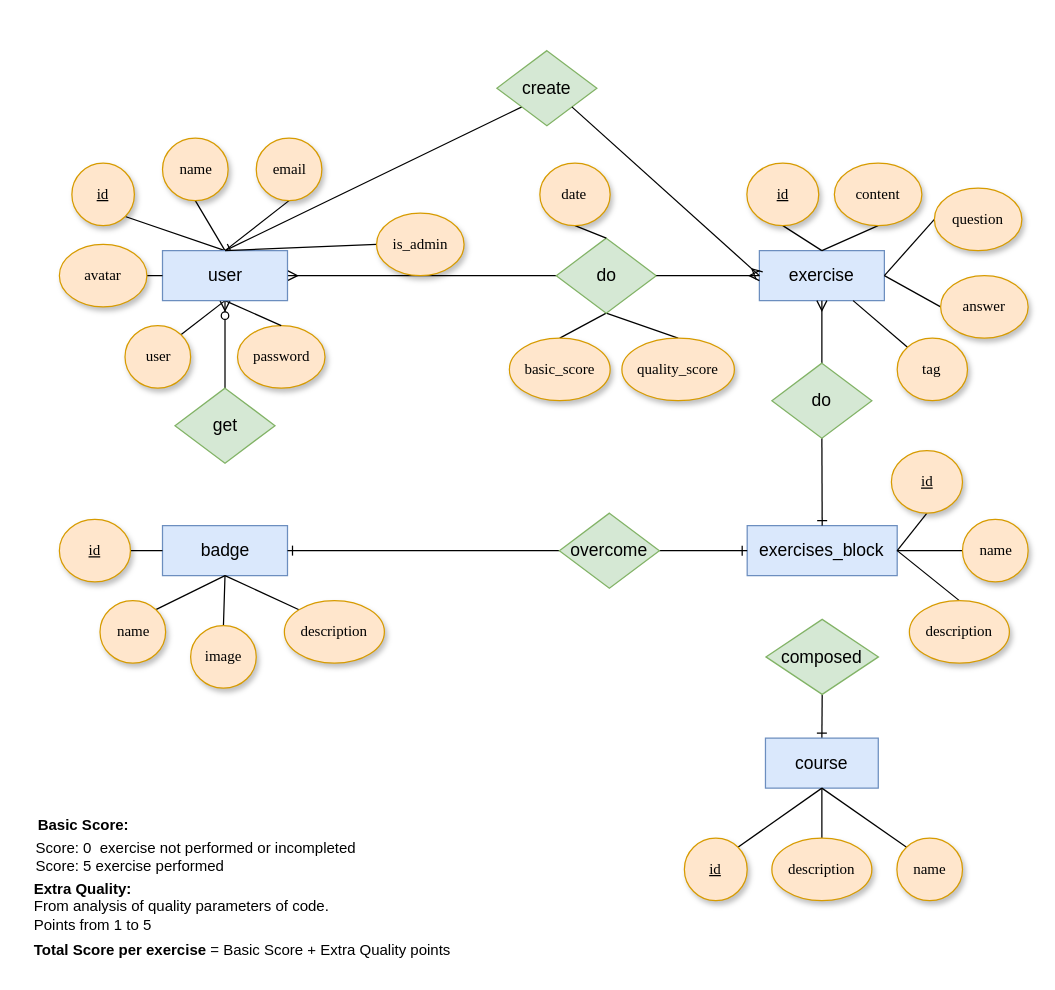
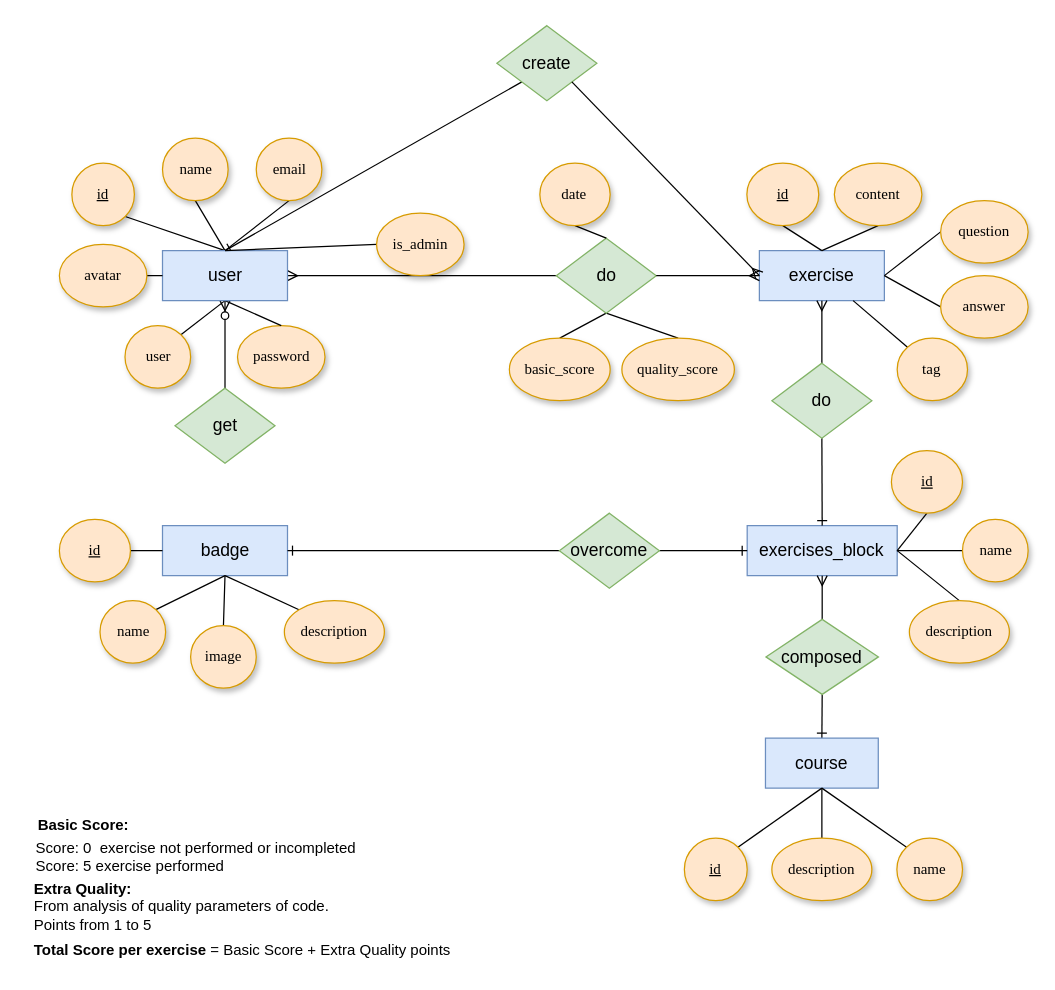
(547, 88) -> (547, 63)
(978, 219) -> (984, 232)
none -> (822, 598)
